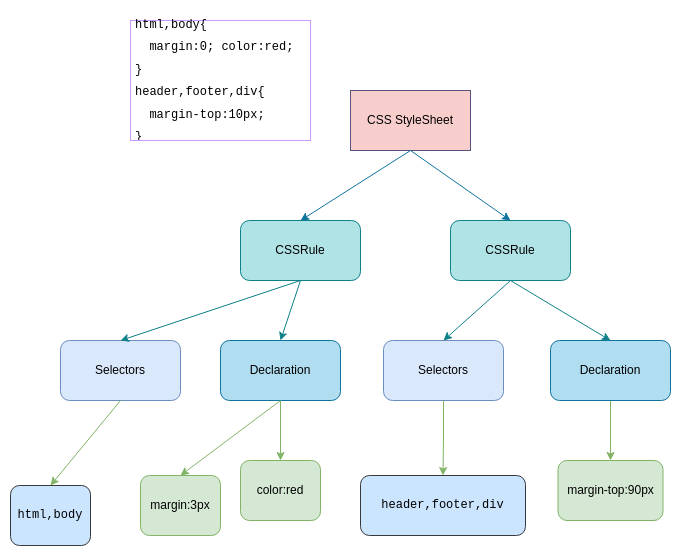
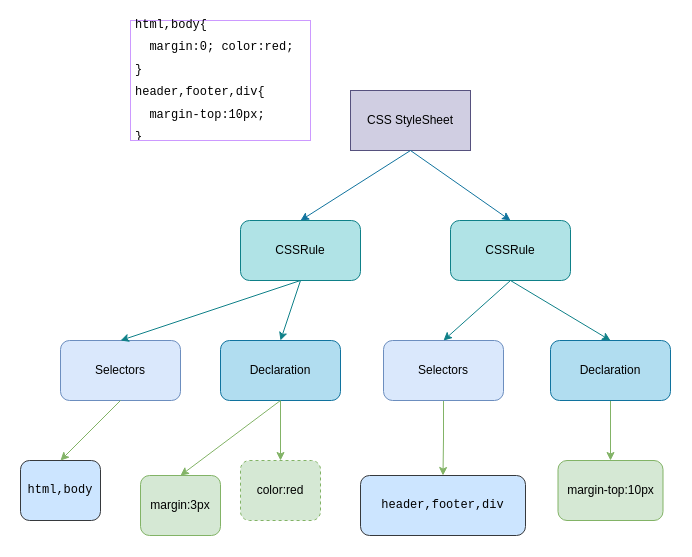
(411, 121) -> (411, 121)
(281, 491) -> (281, 491)
(611, 491) -> (611, 491)
(51, 516) -> (61, 491)
